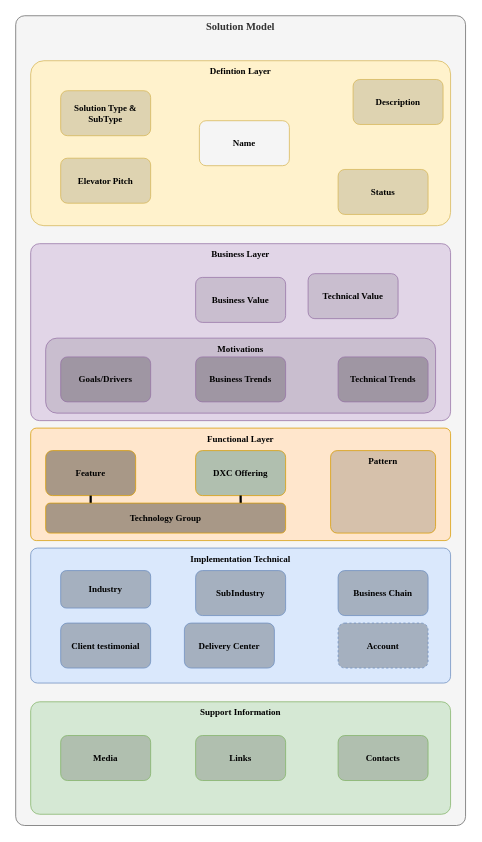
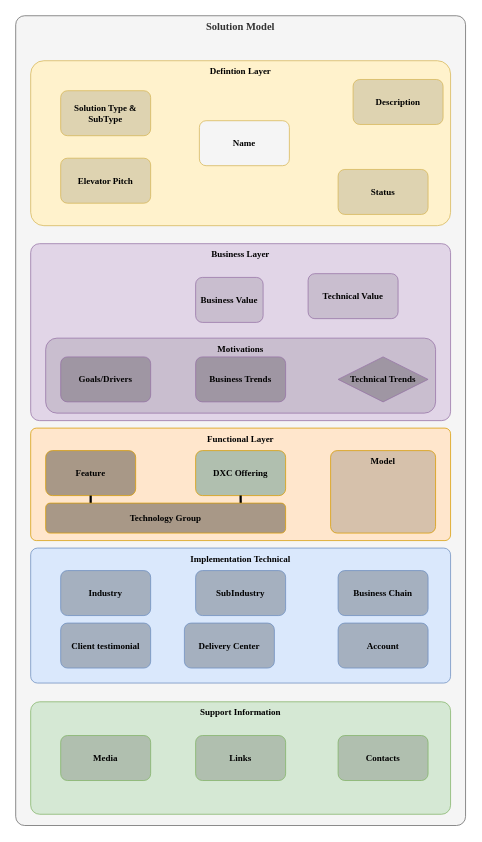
(240, 300) -> (229, 300)
(383, 380) -> (383, 380)
(383, 462) -> (383, 462)
(105, 590) -> (105, 593)
(383, 646) -> (383, 646)
